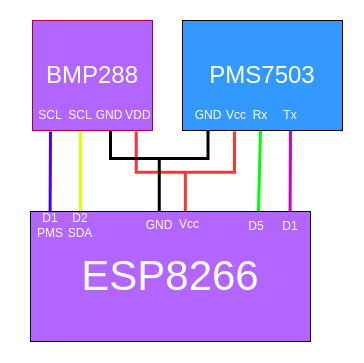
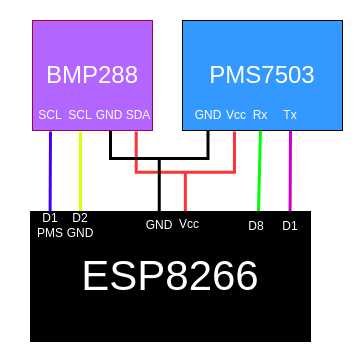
(139, 116) -> (139, 116)
(81, 226) -> (81, 226)
(257, 227) -> (257, 227)
(171, 277) -> (171, 277)
